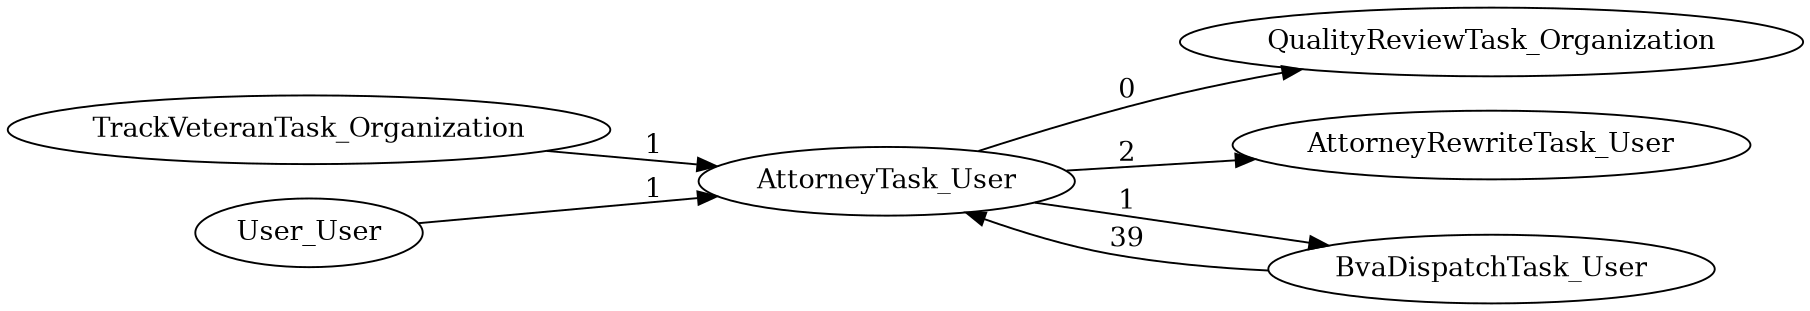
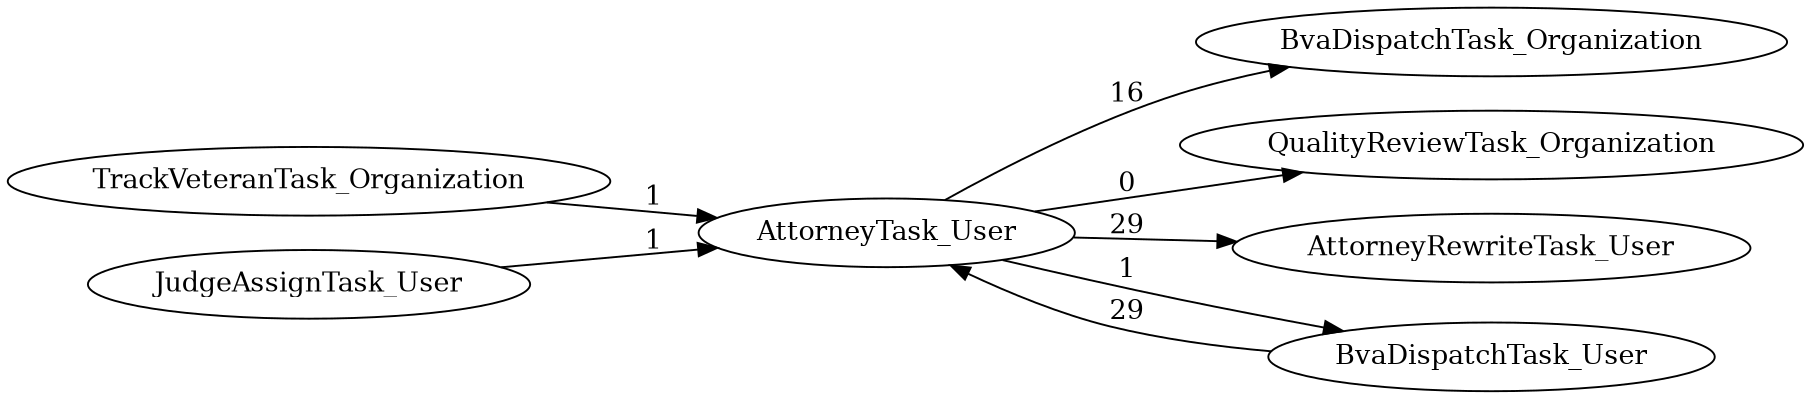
none -> (1492, 42)
(1128, 154) -> (1128, 226)
(309, 233) -> (309, 284)
(1128, 239) -> (1128, 312)
